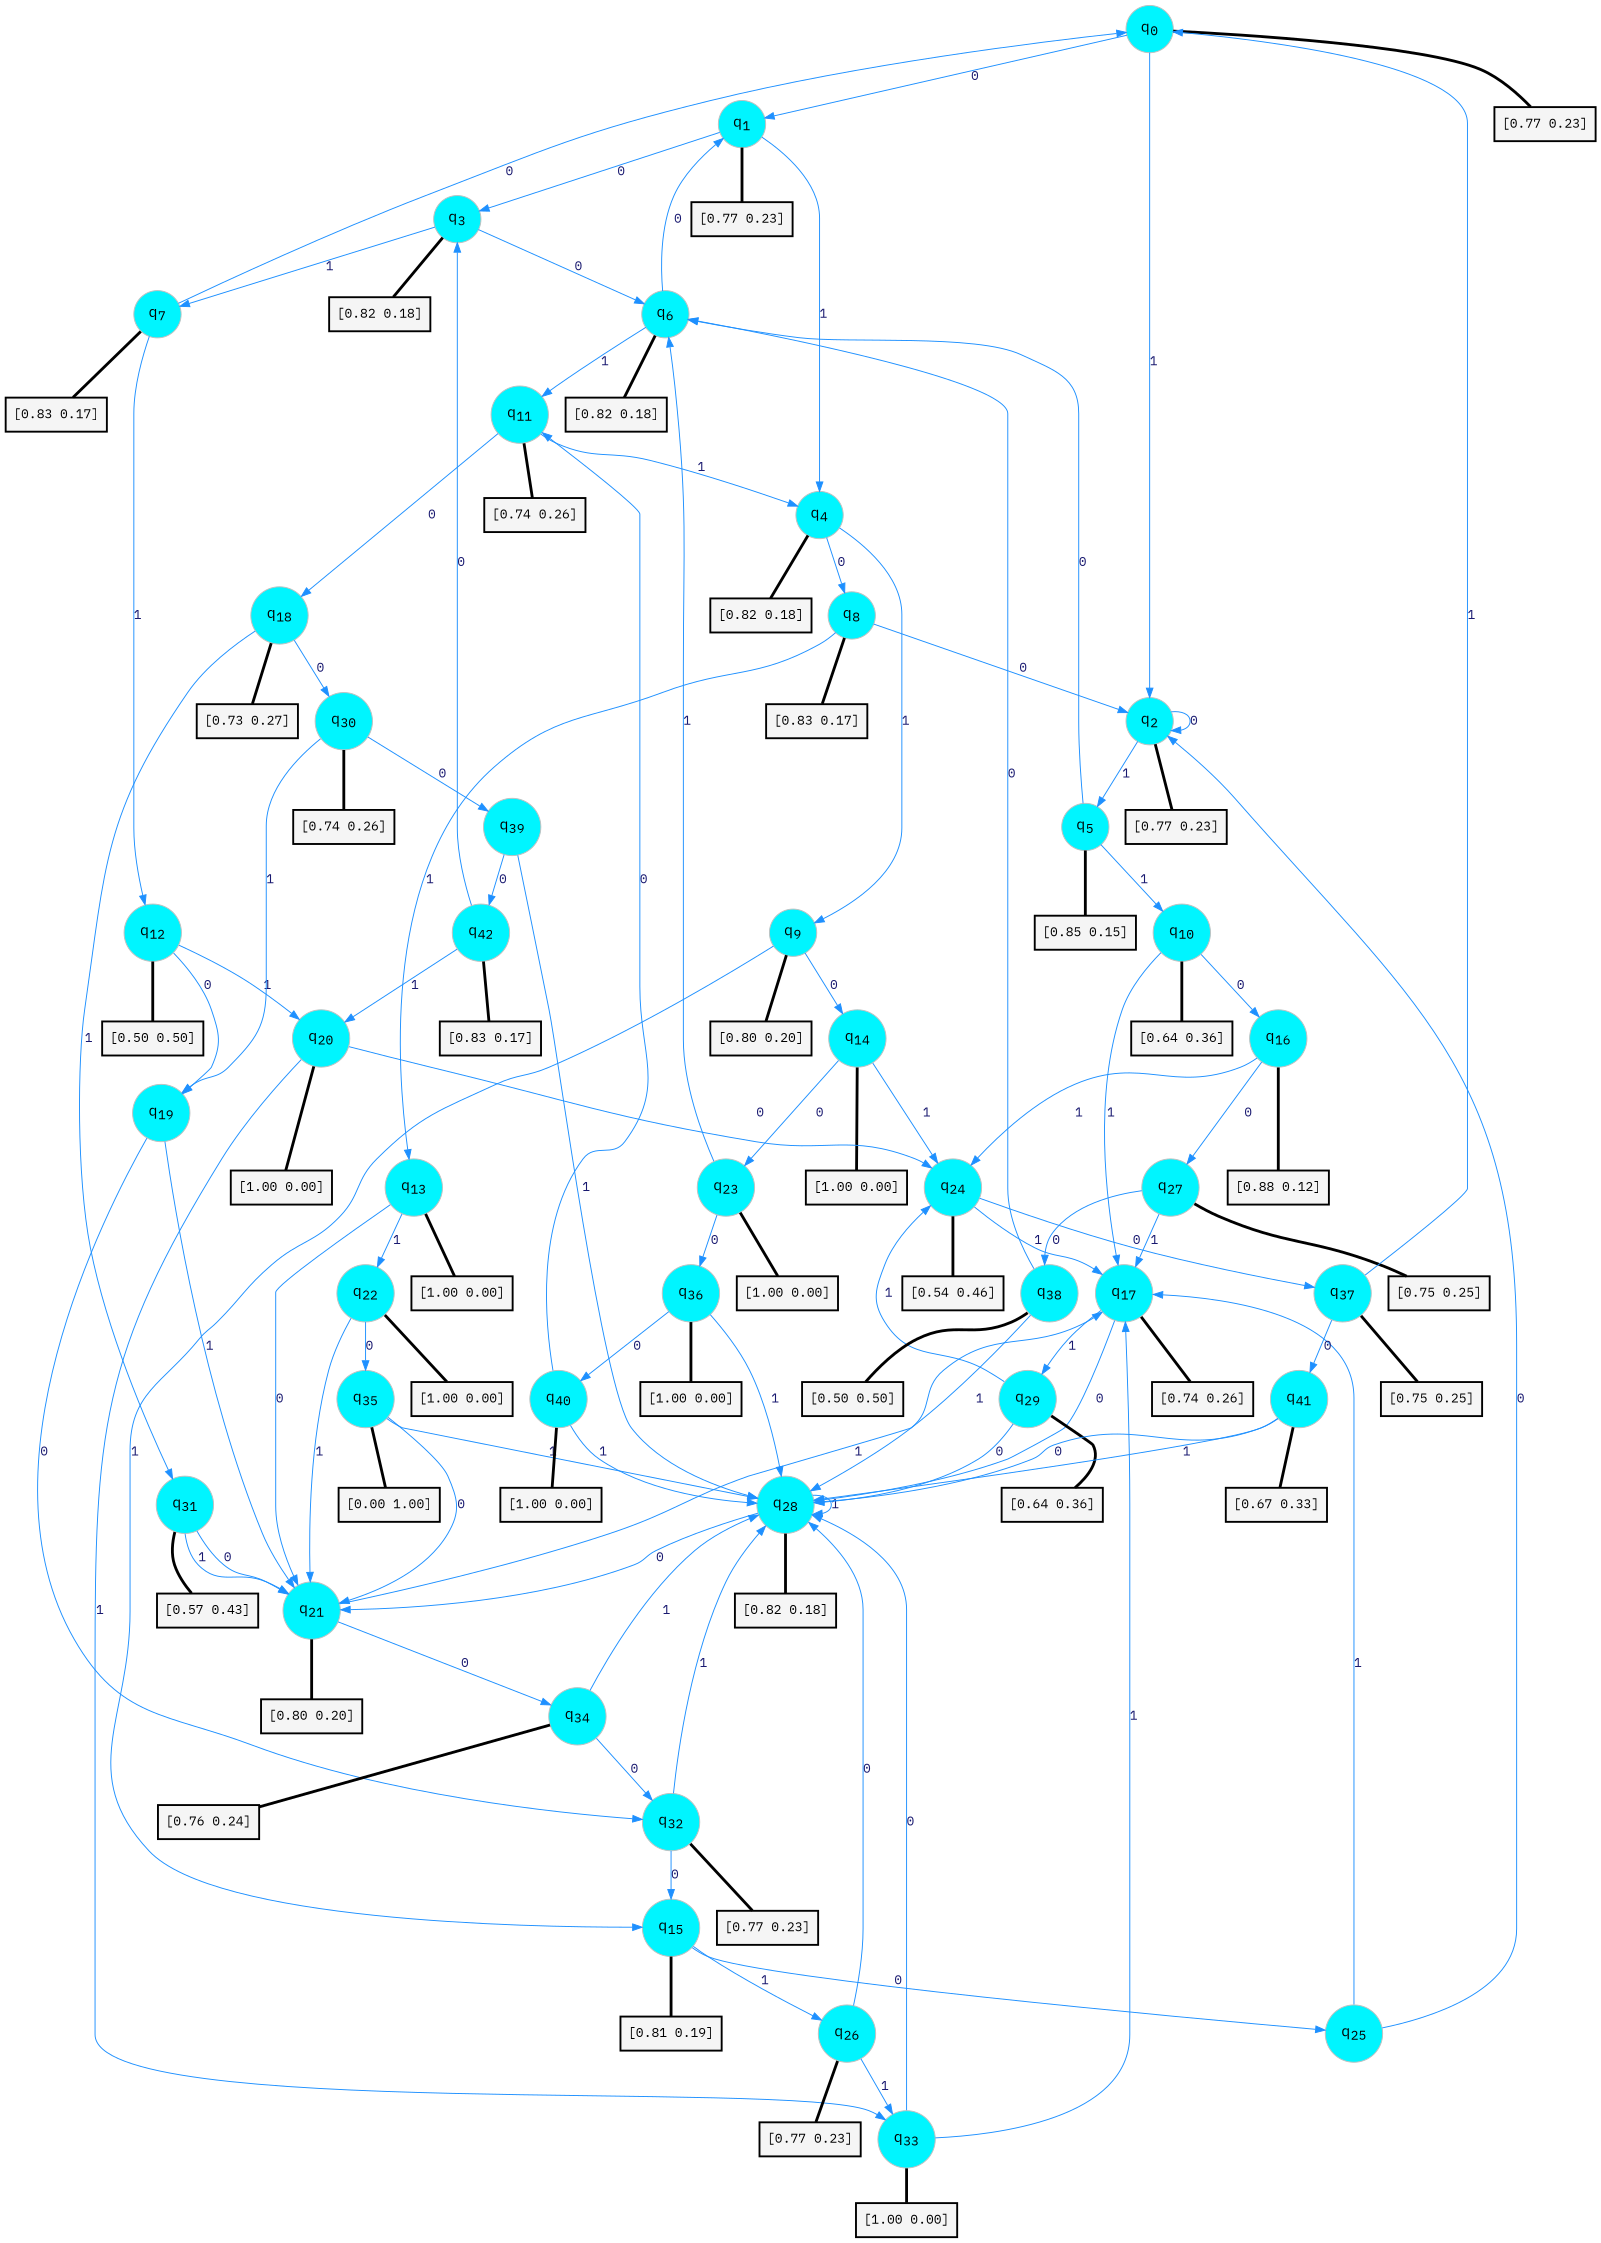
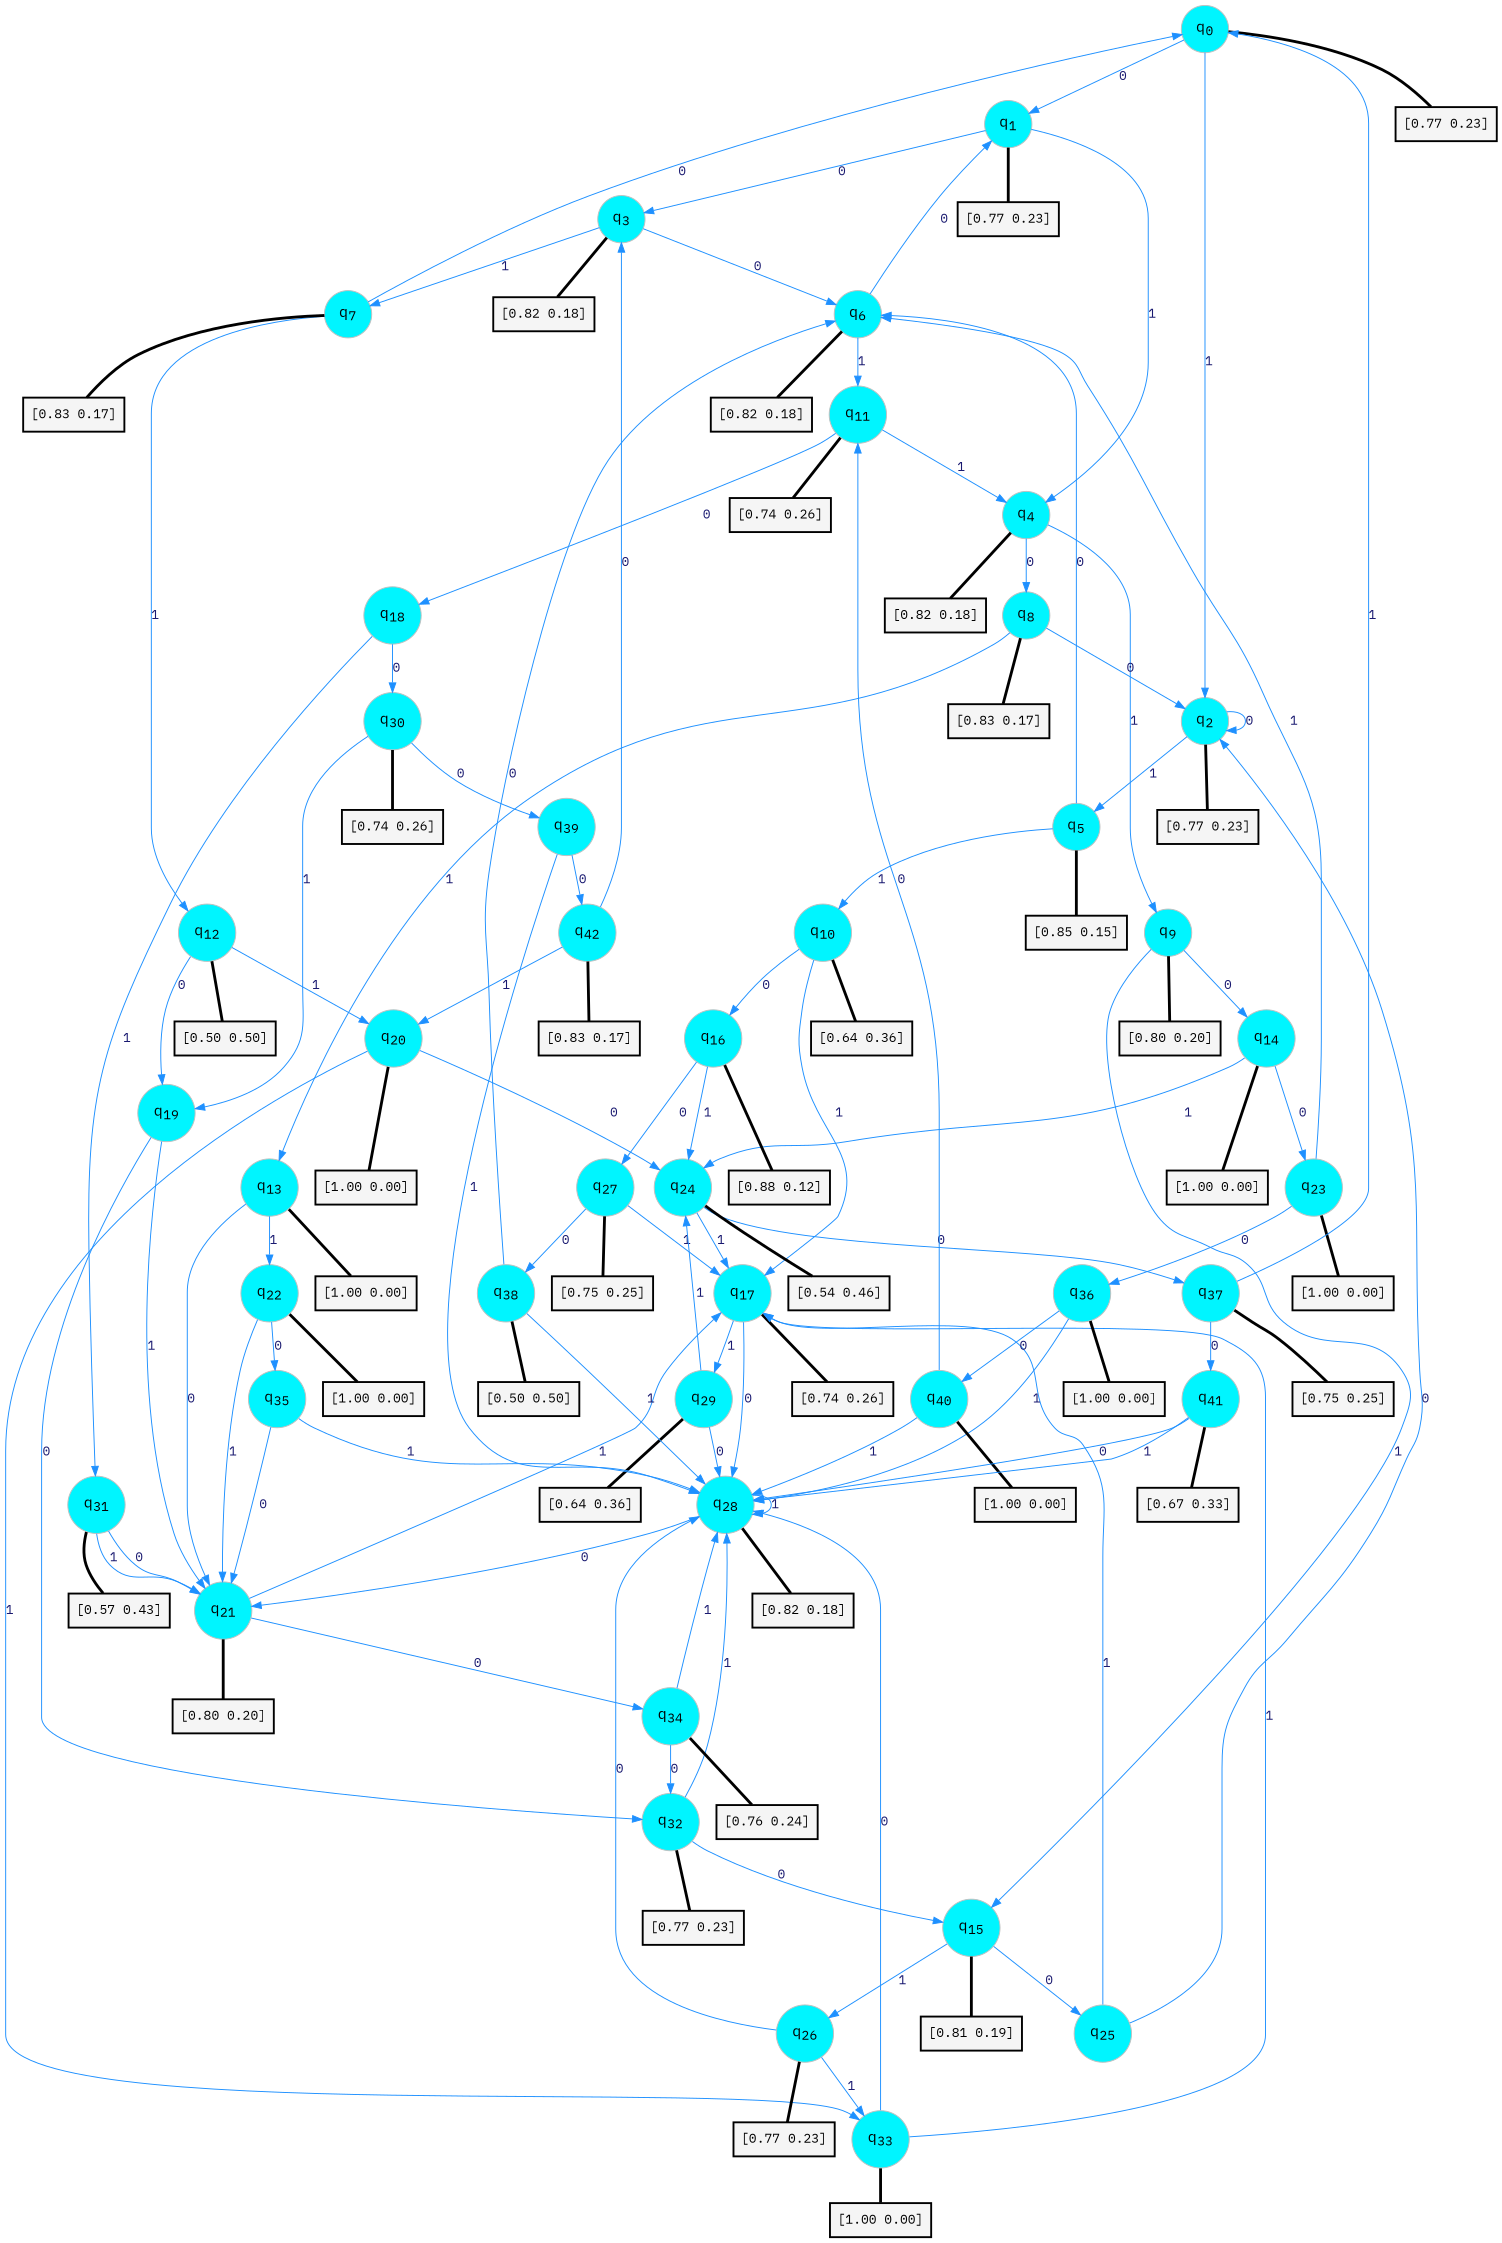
(247, 721) -> none
(389, 1505) -> none
